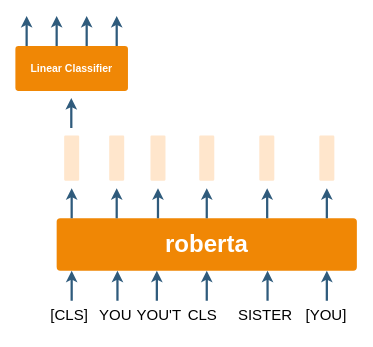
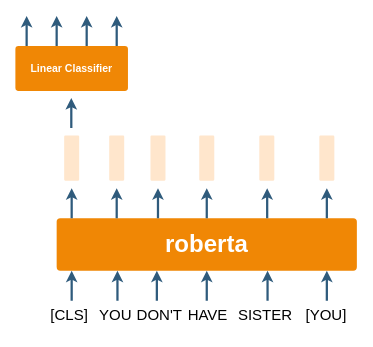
(148, 311) -> (148, 311)
(195, 311) -> (198, 311)
